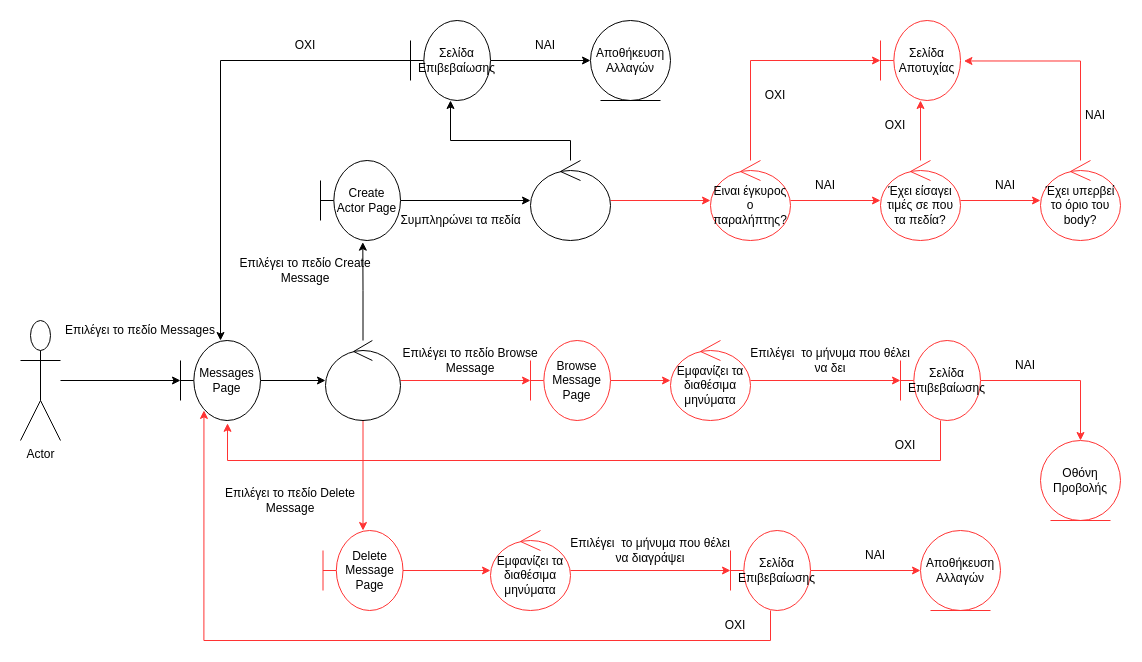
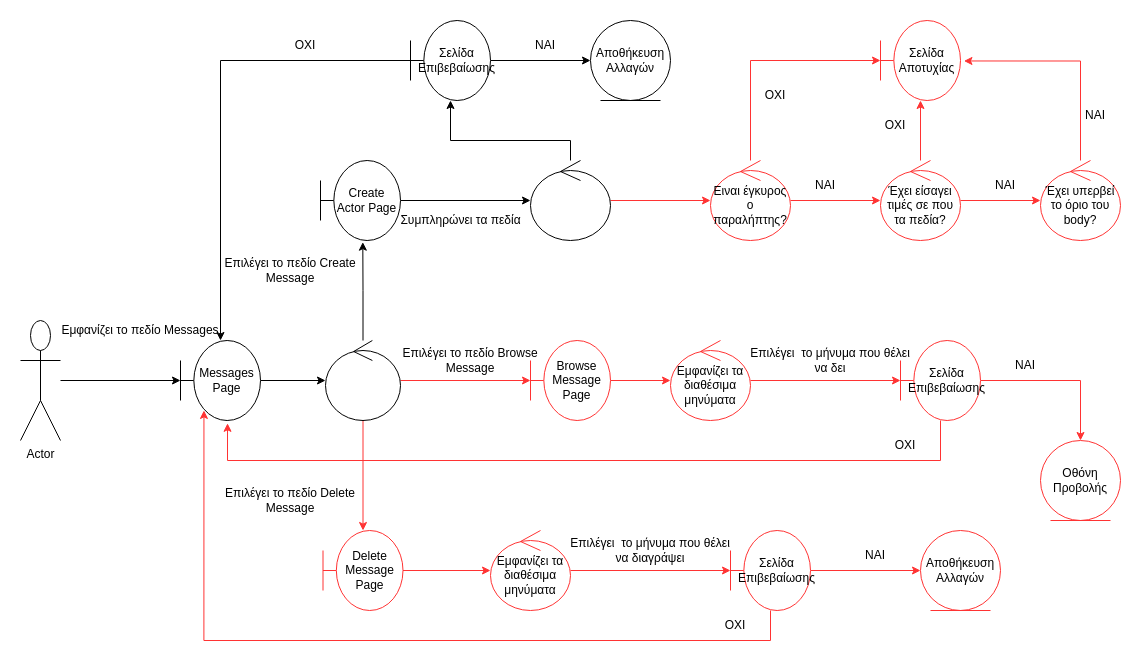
(306, 271) -> (291, 271)
(141, 331) -> (141, 331)
